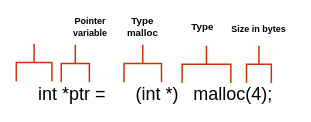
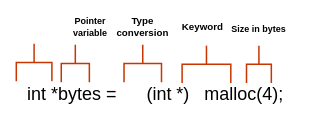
(143, 27) -> (143, 27)
(203, 27) -> (203, 27)
(156, 94) -> (156, 94)
